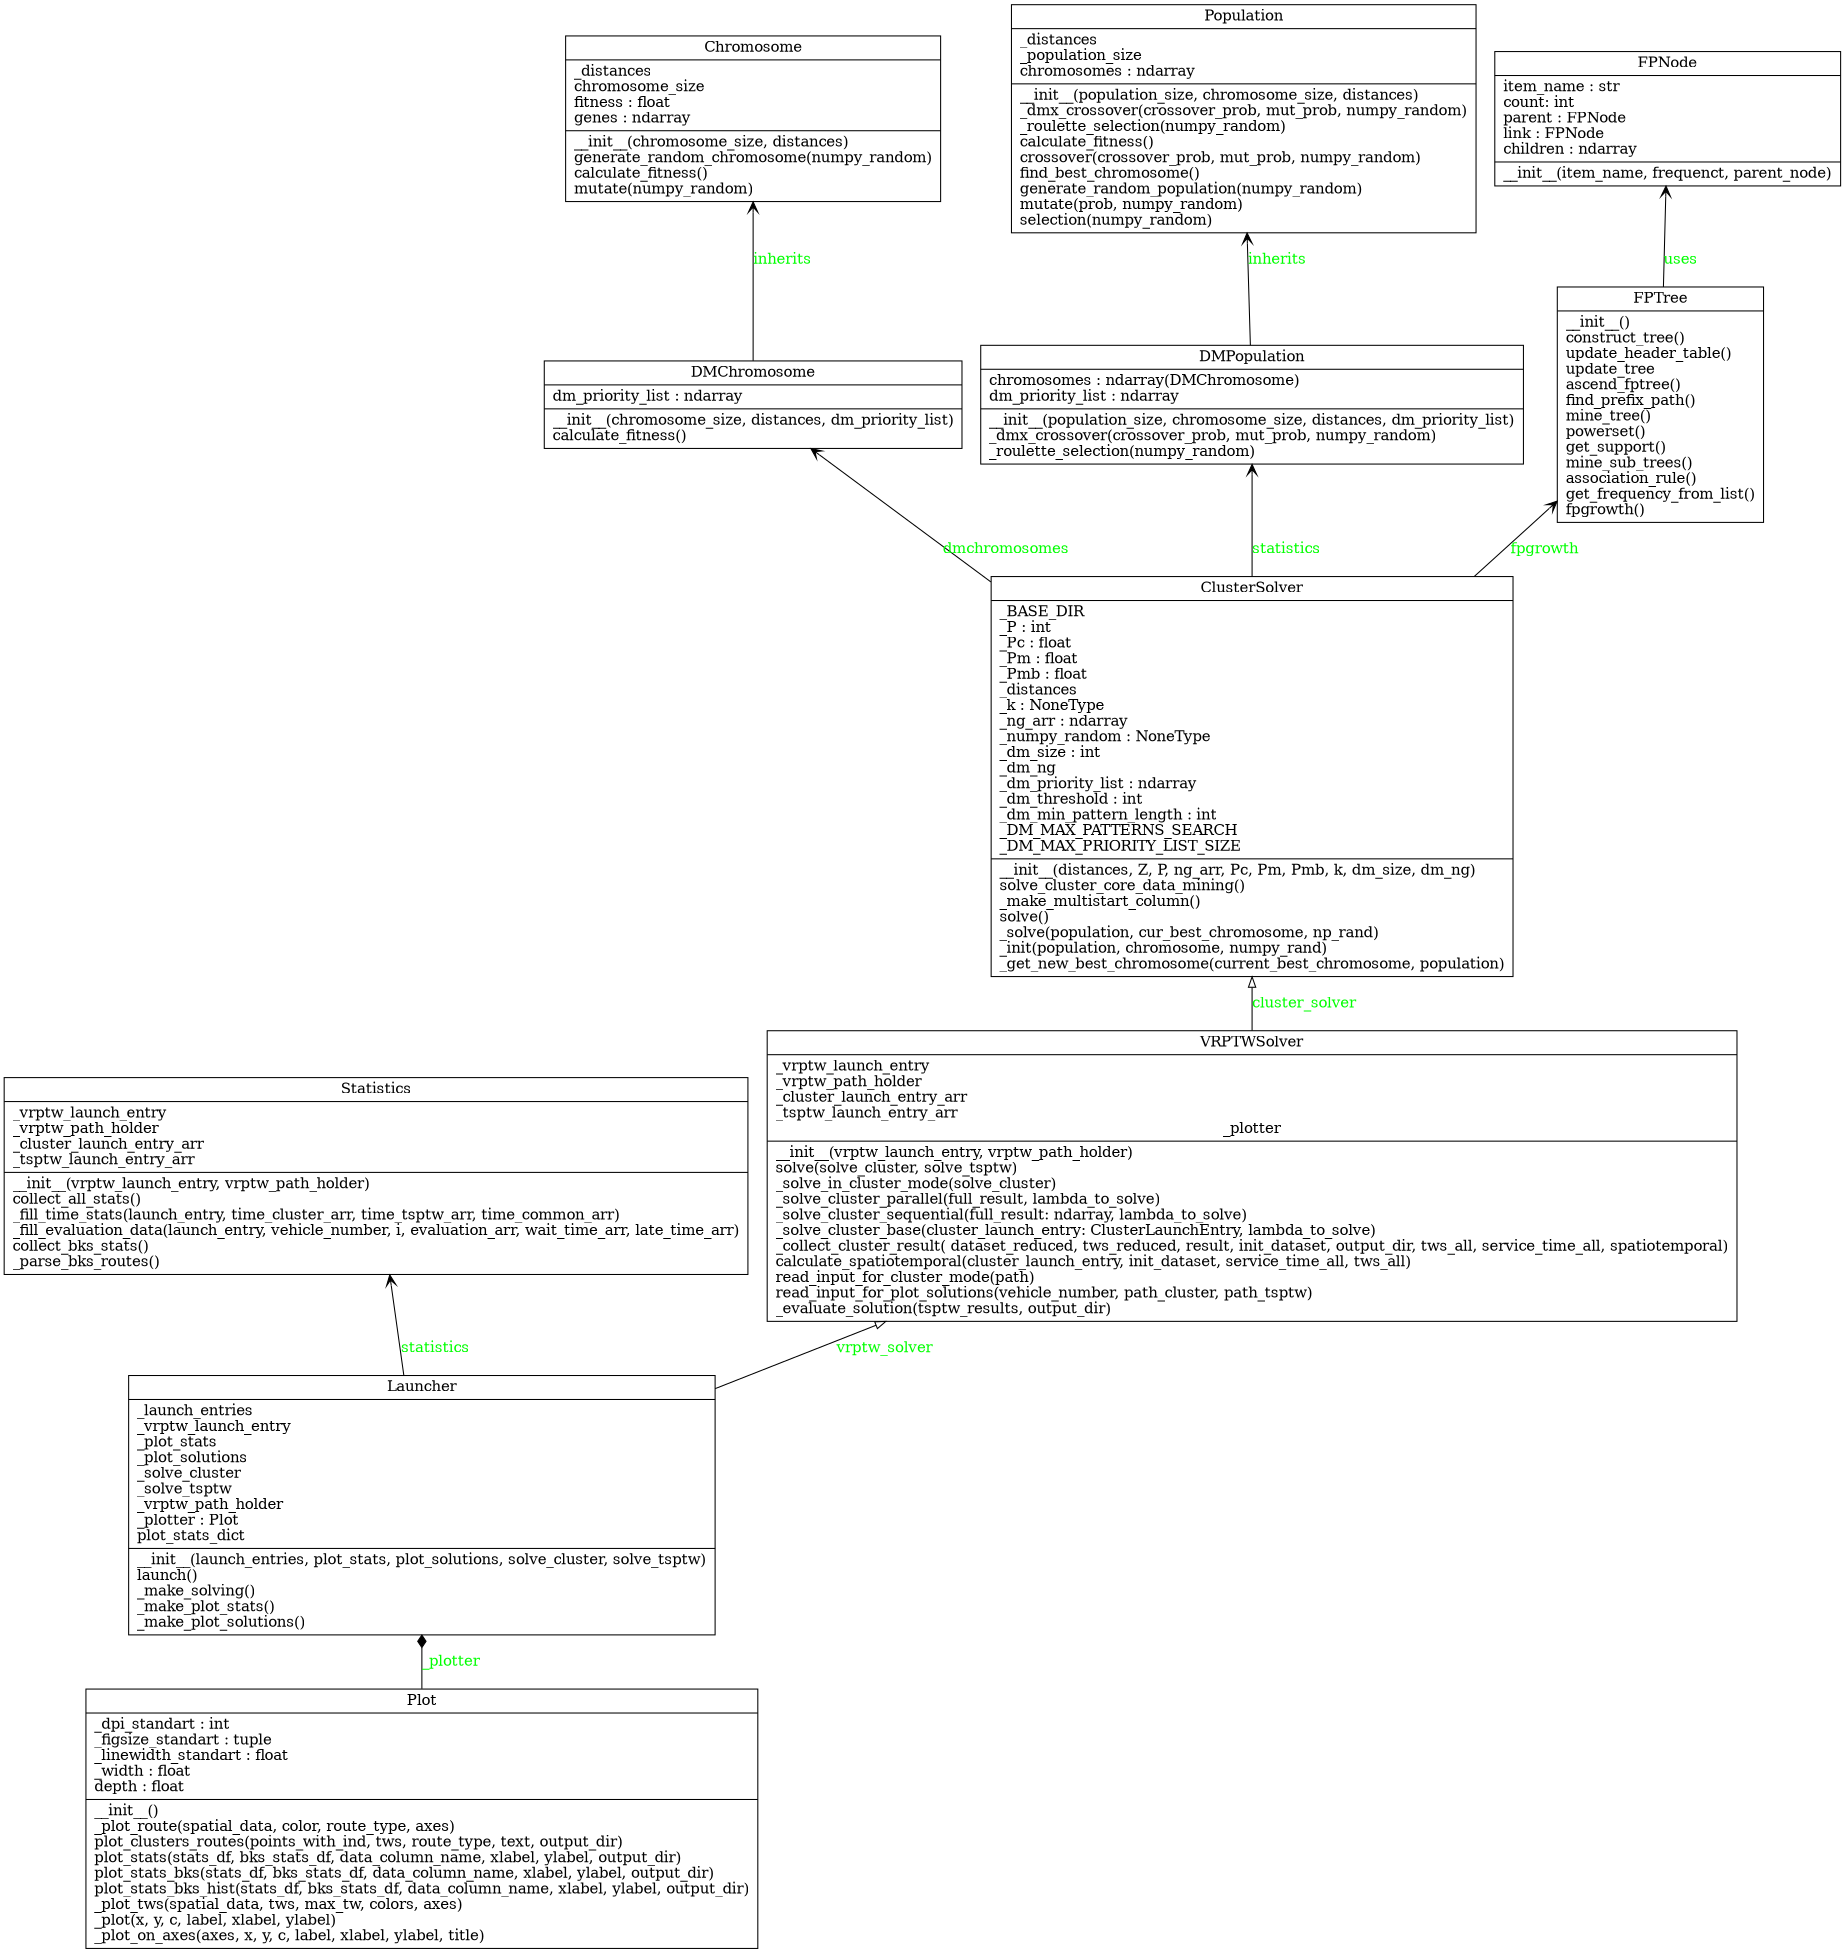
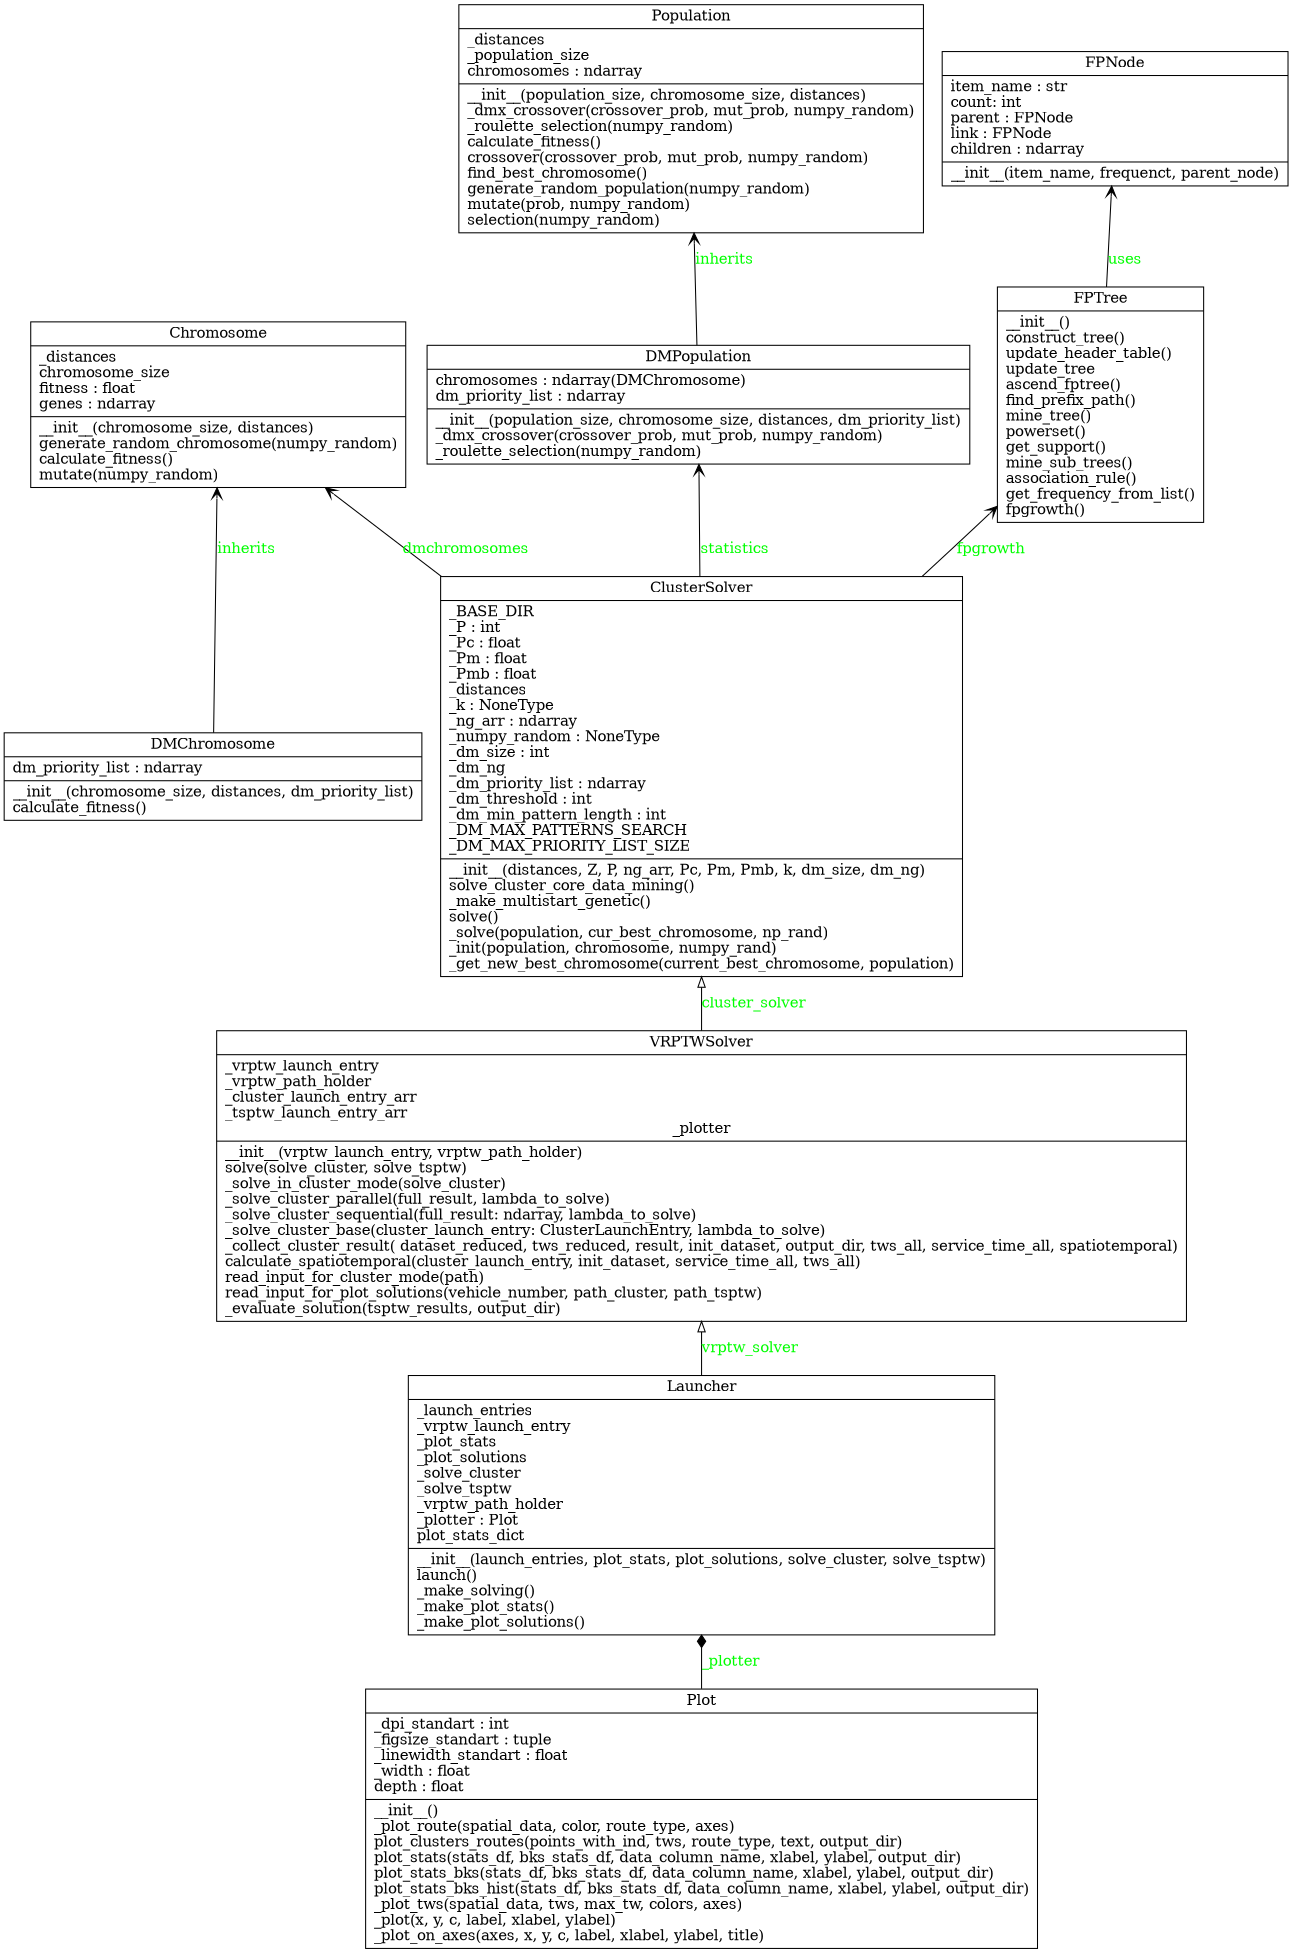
(905, 518) -> (388, 535)
(1100, 902) -> (550, 902)
(376, 1176) -> none
